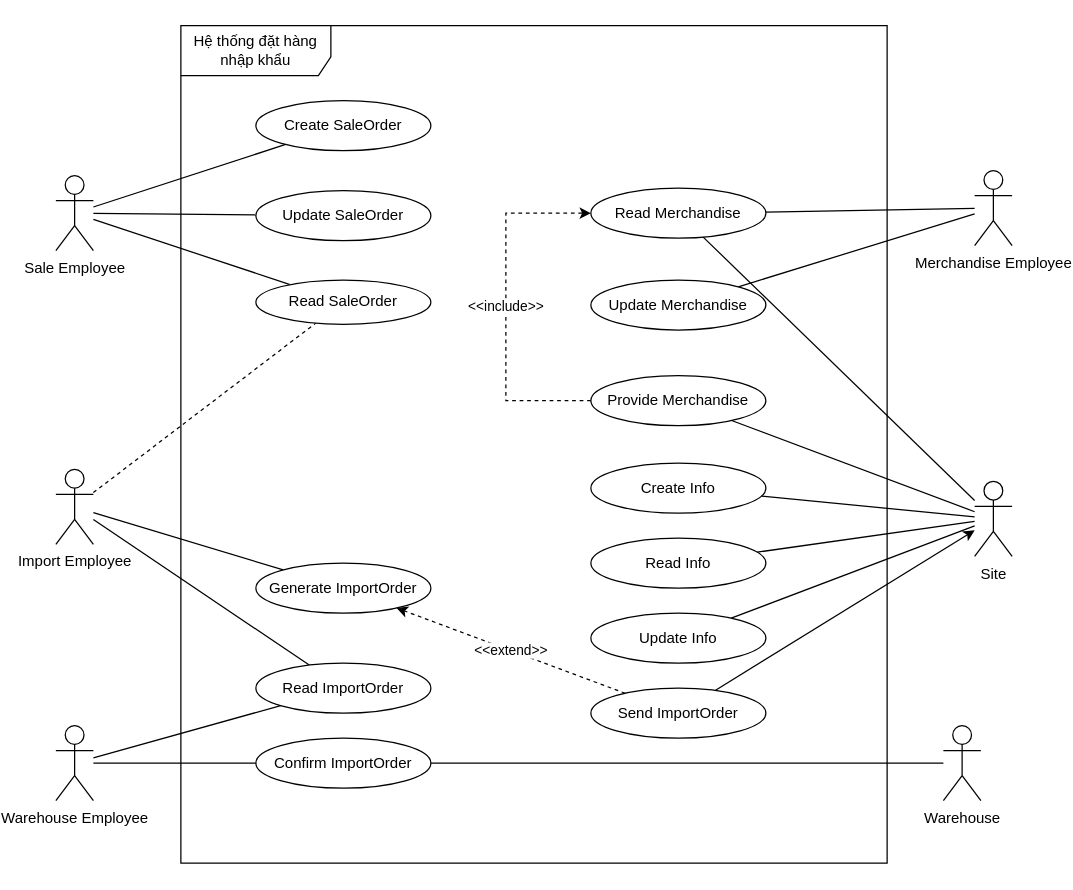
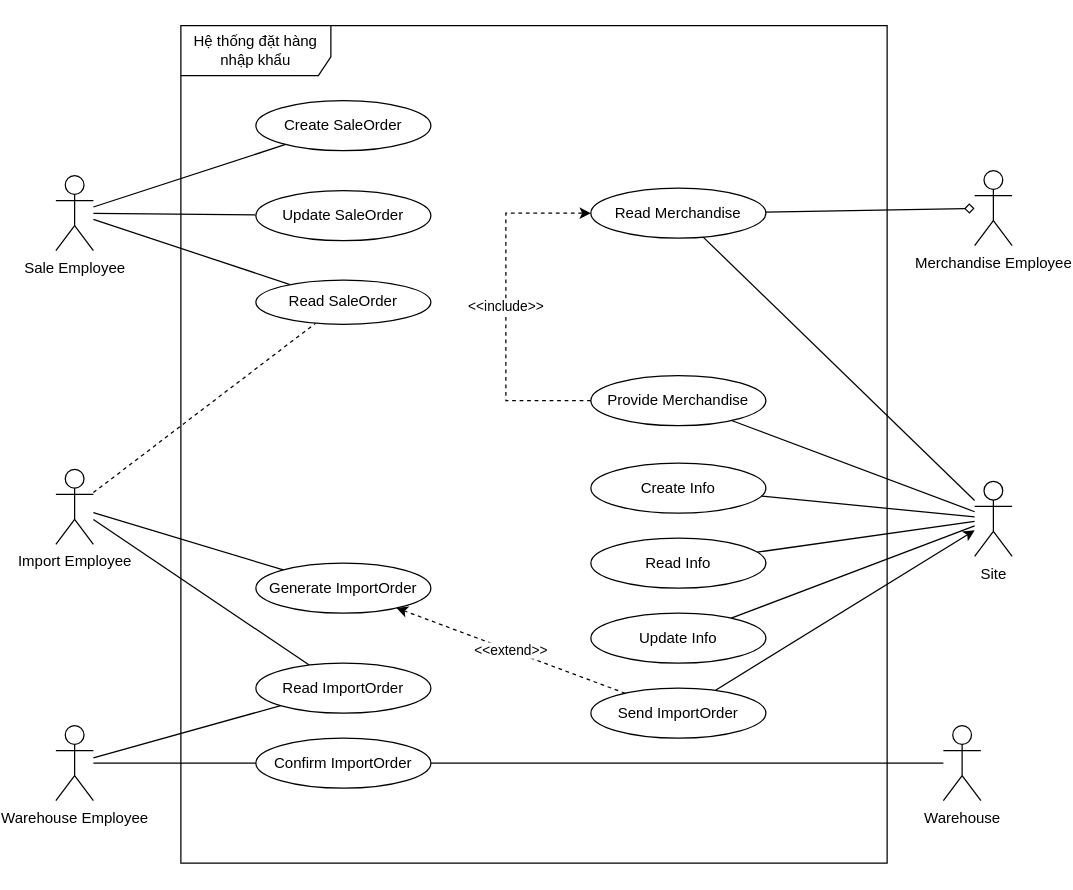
(968, 209) -> (964, 209)
(856, 250) -> none
(678, 305) -> none
